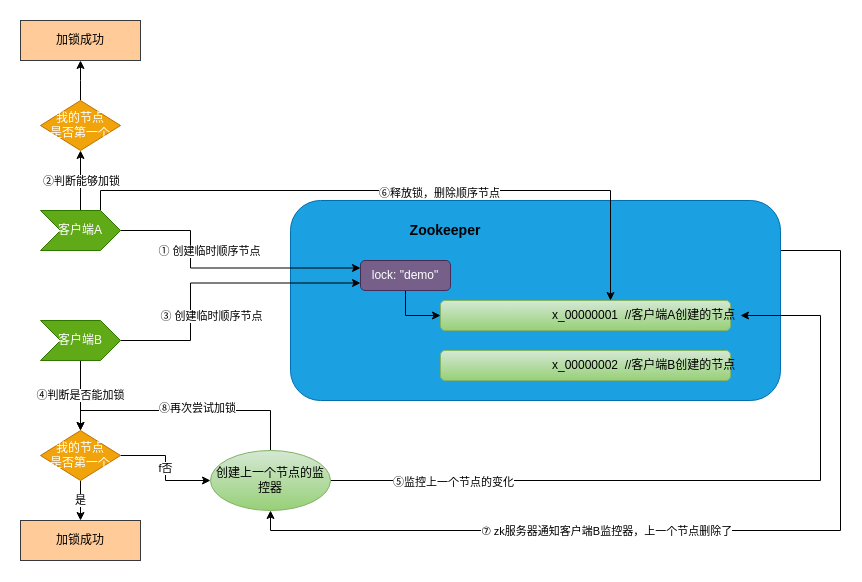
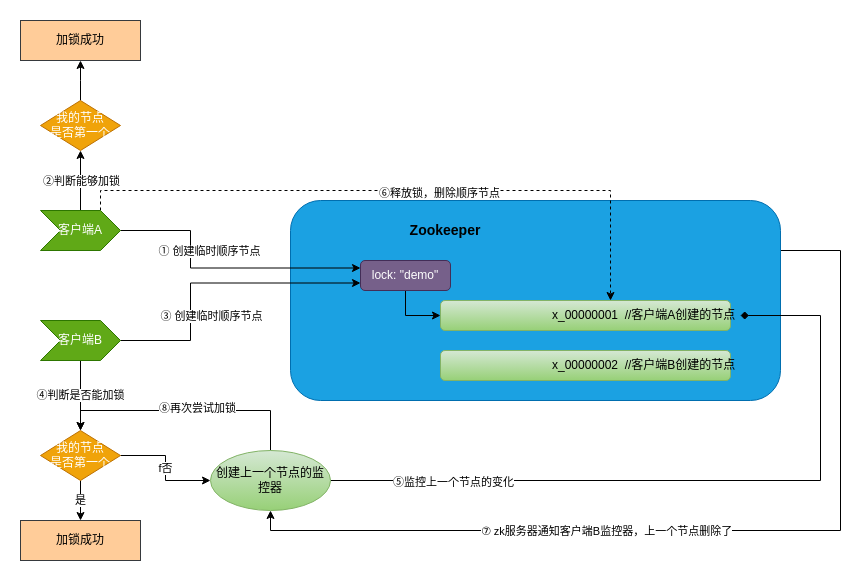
(232, 191) -> (232, 191)
(749, 316) -> (749, 316)
